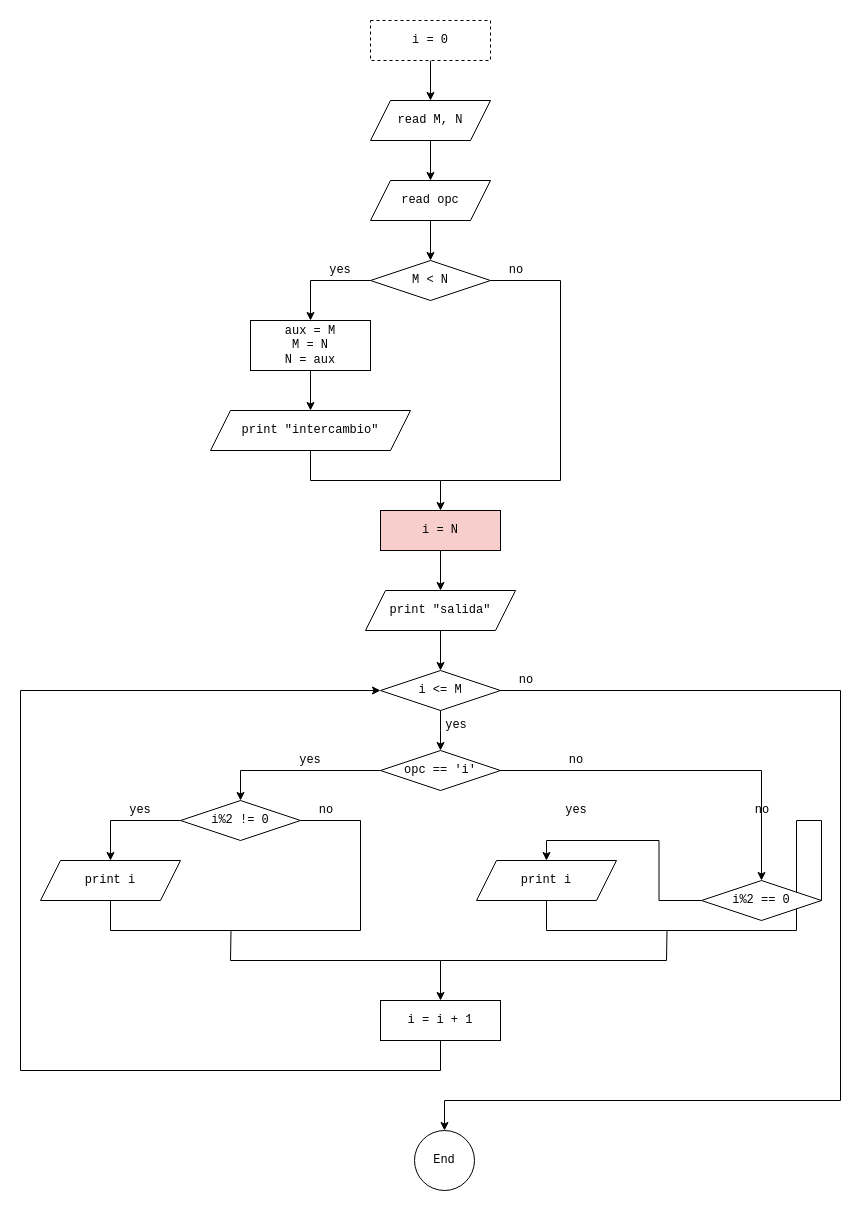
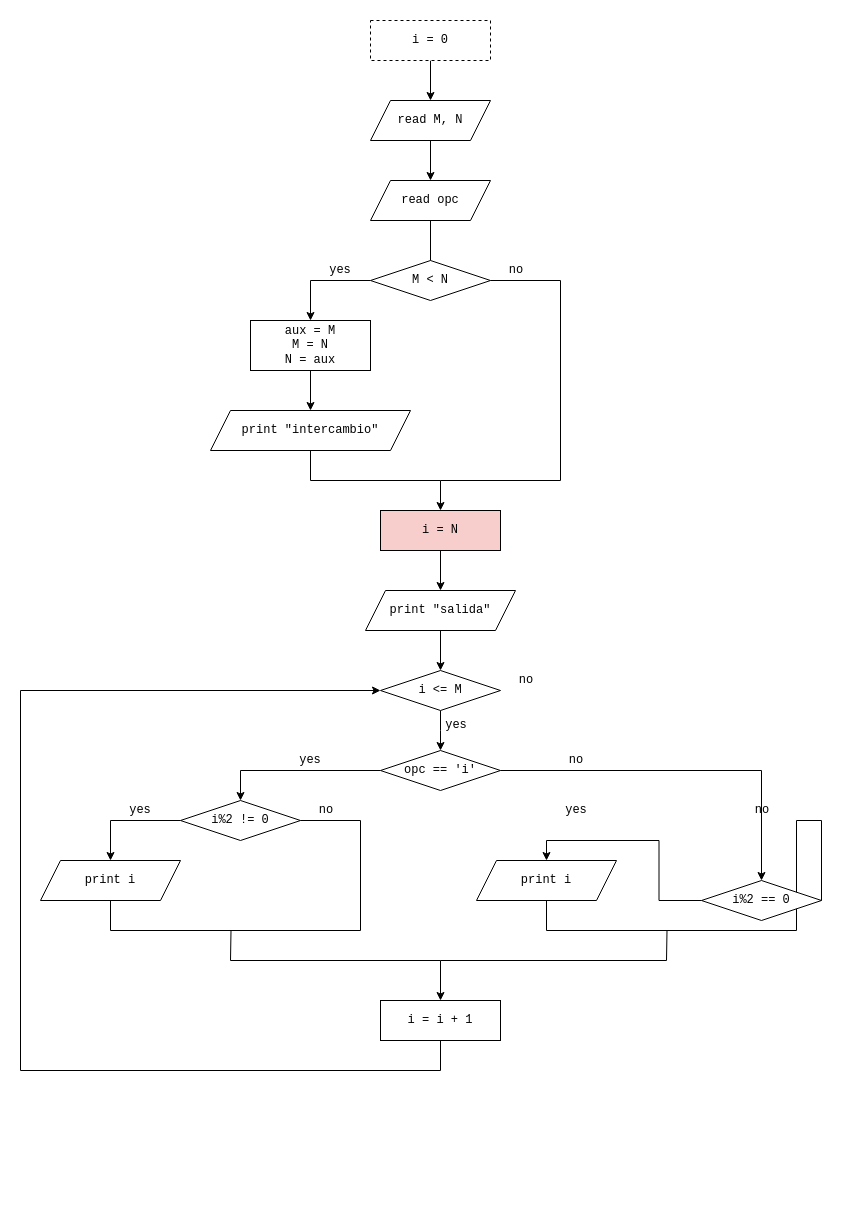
(431, 252) -> (431, 255)
(841, 935) -> none
(445, 1161) -> none
